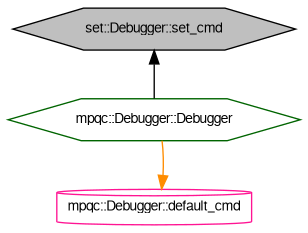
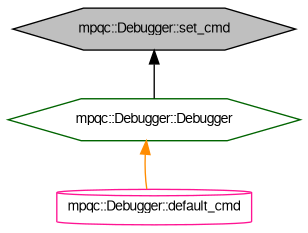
(154, 29) -> (154, 29)
(163, 158) -> (145, 172)
